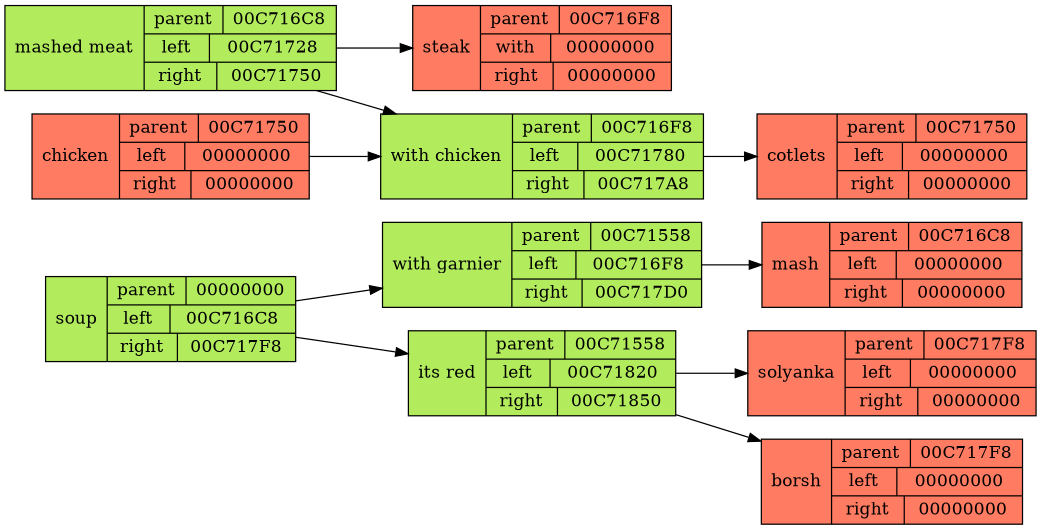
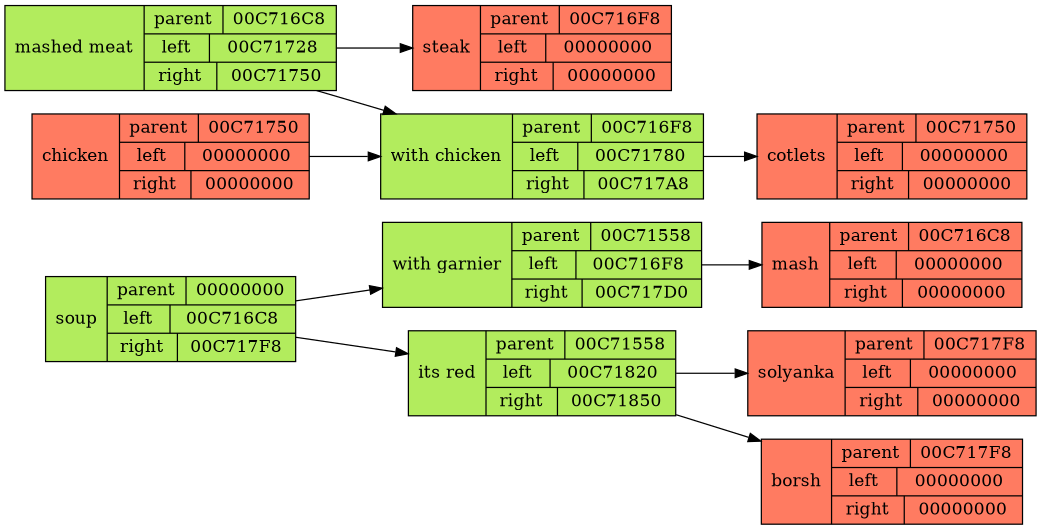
(516, 47) -> (513, 47)
